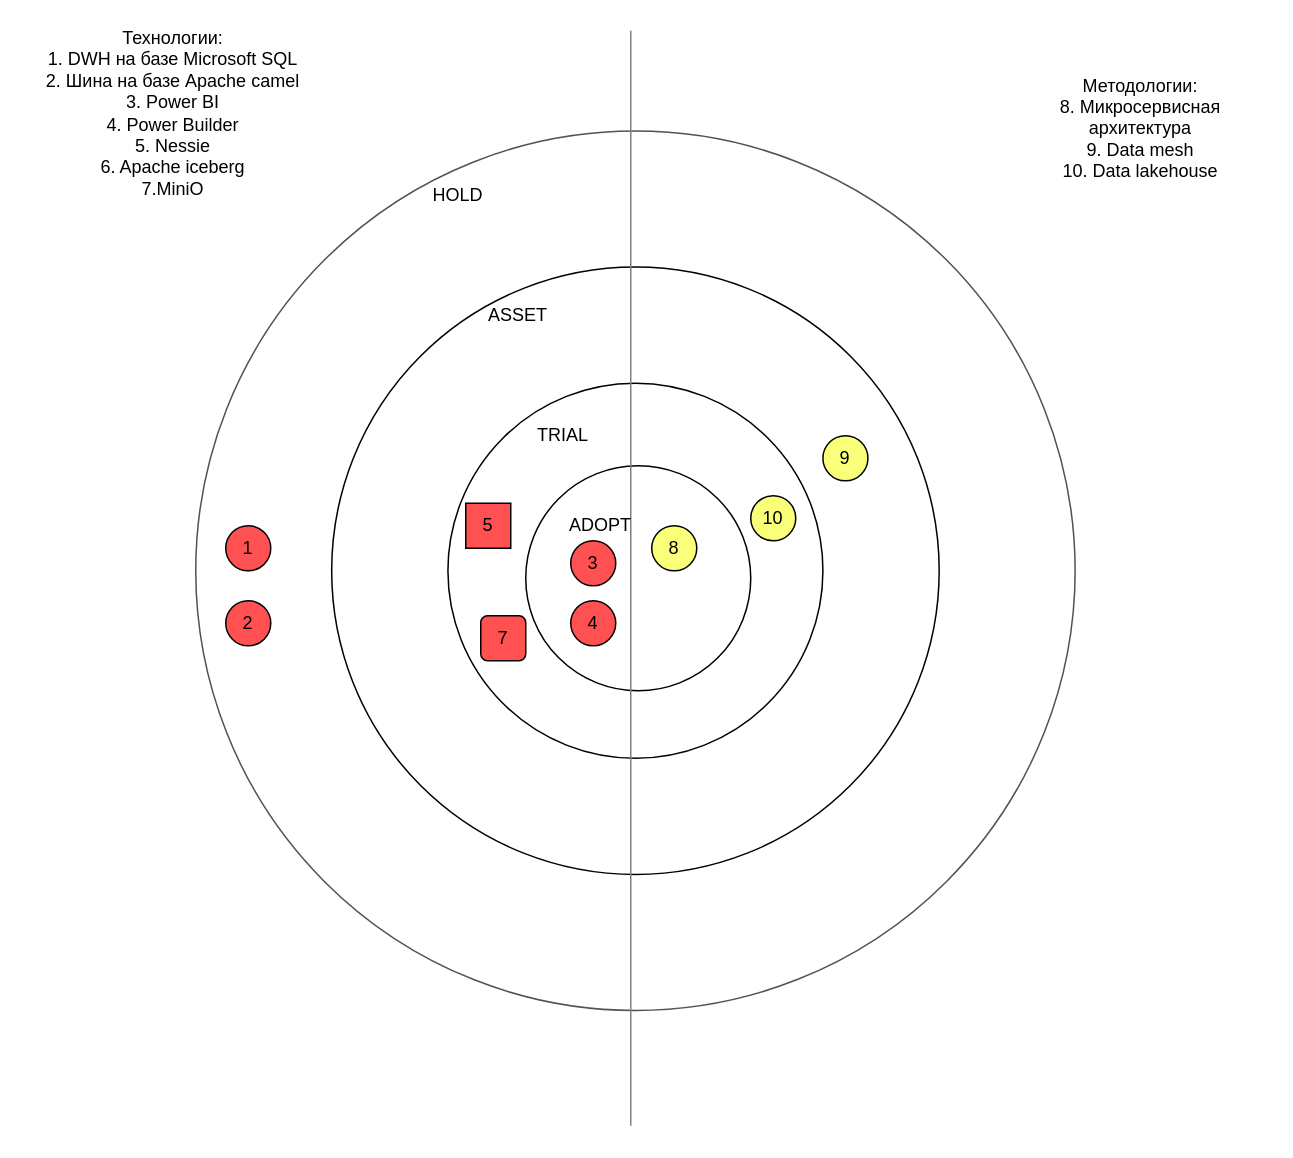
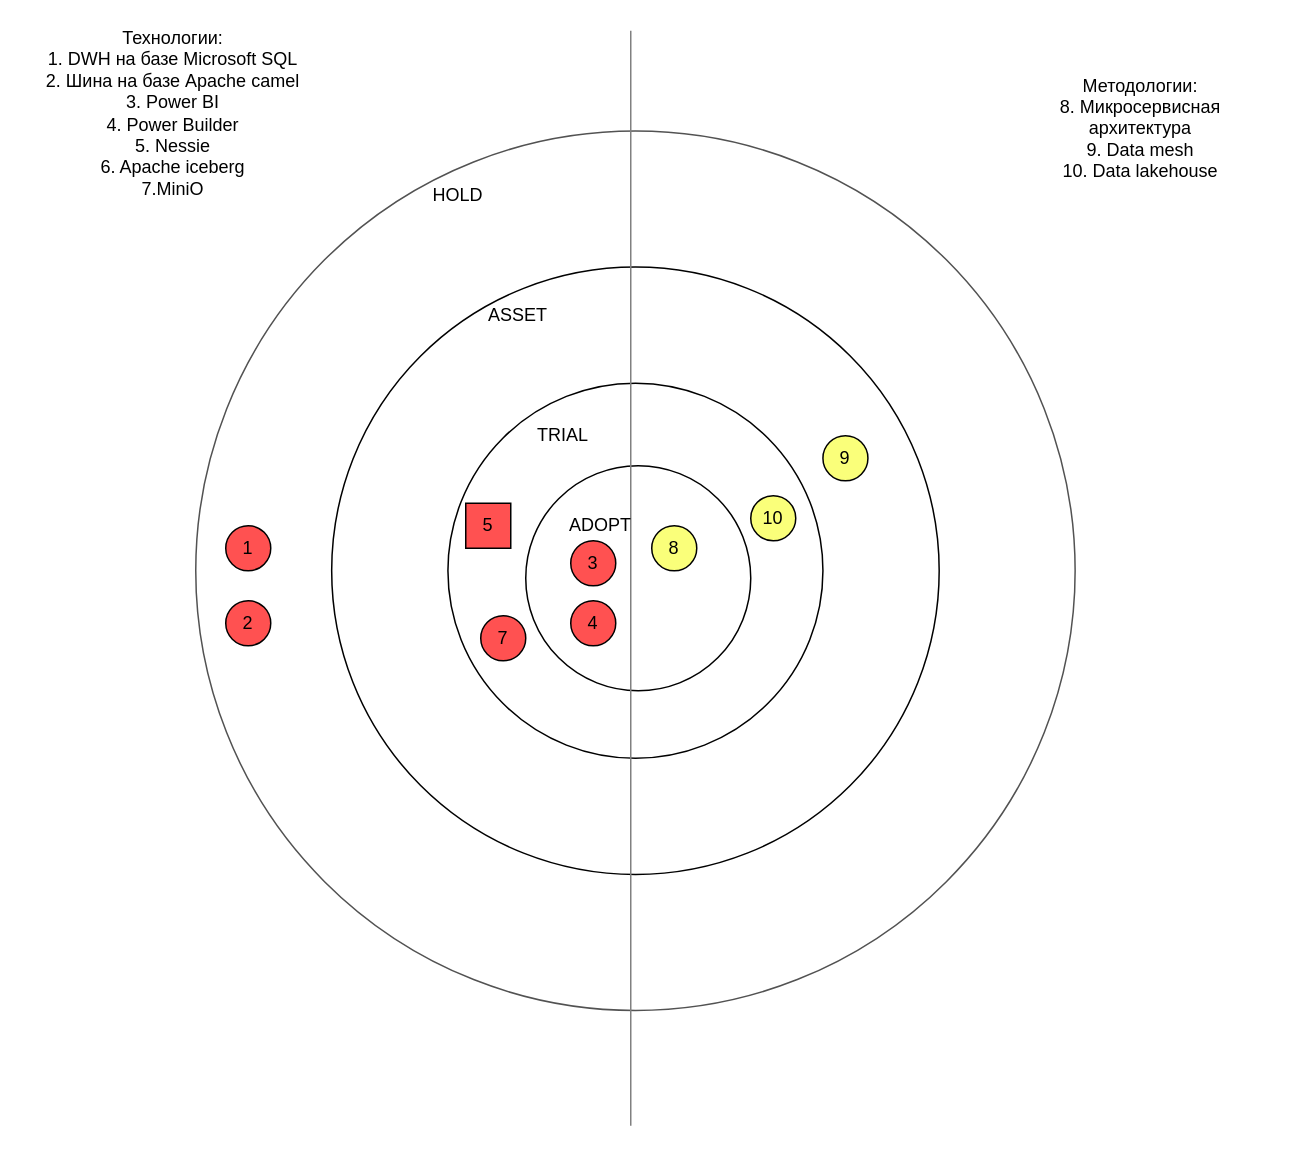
(503, 638) -> (503, 638)
